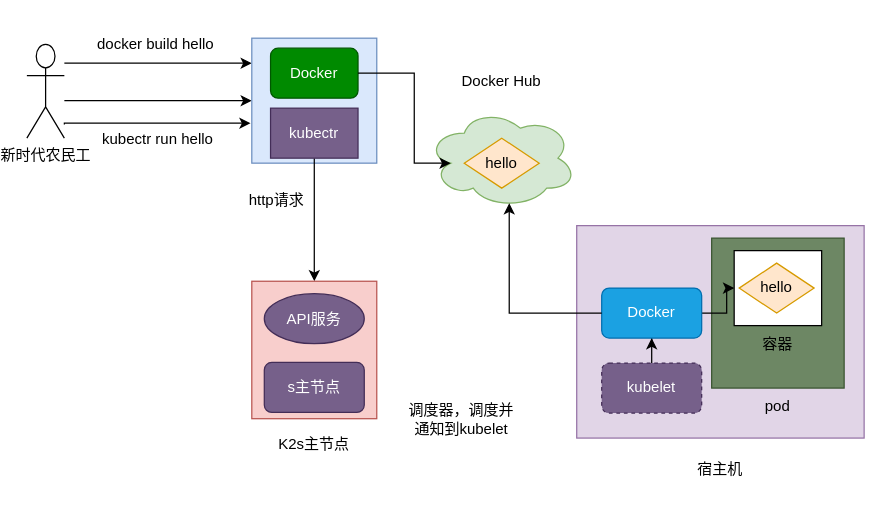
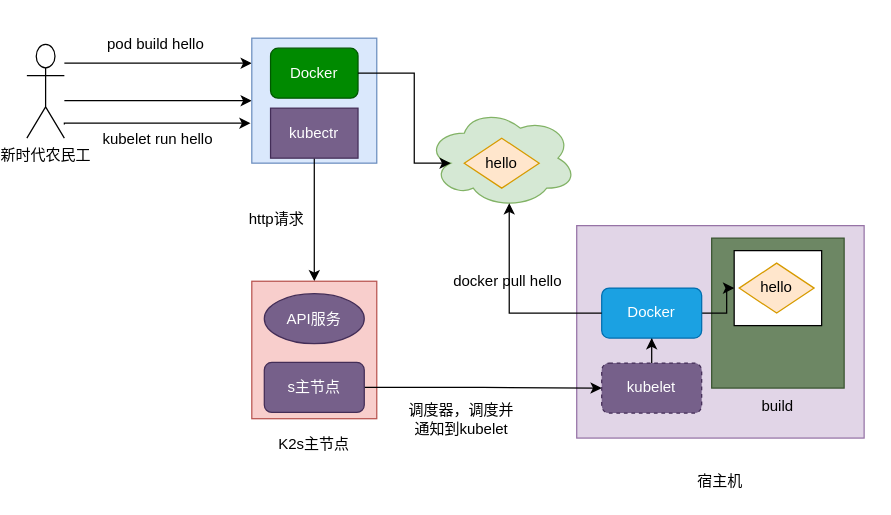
(158, 44) -> (158, 44)
(502, 82) -> none
(158, 139) -> (158, 139)
(277, 201) -> (277, 219)
none -> (508, 282)
(778, 344) -> none
none -> (479, 388)
(778, 407) -> (778, 407)
(721, 469) -> (721, 482)
